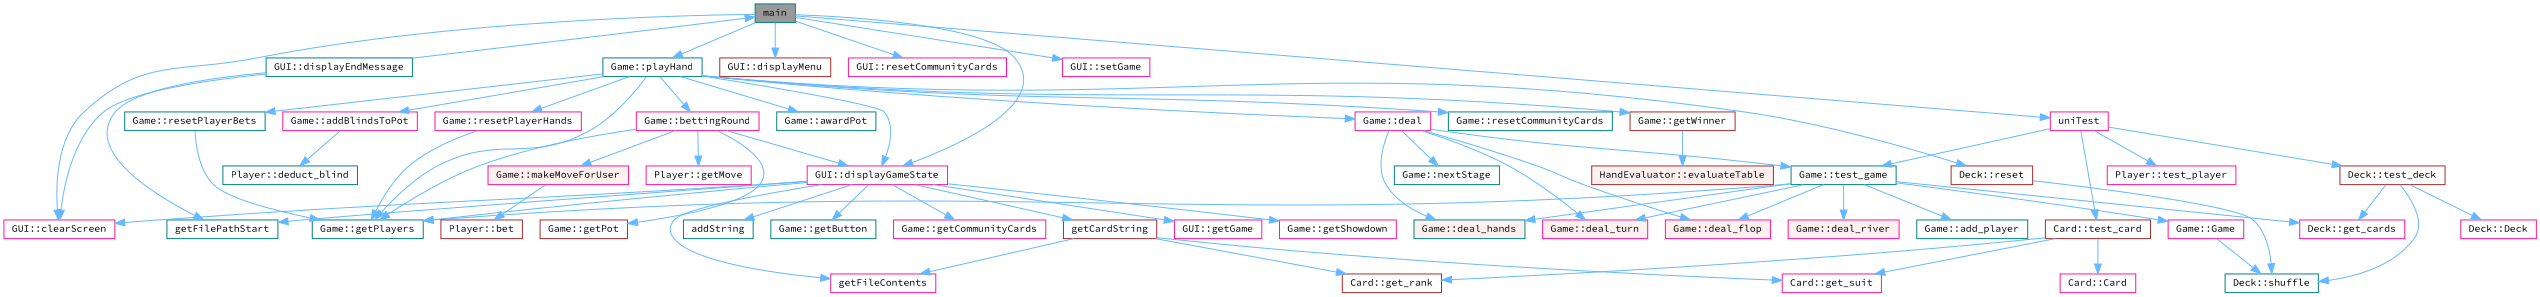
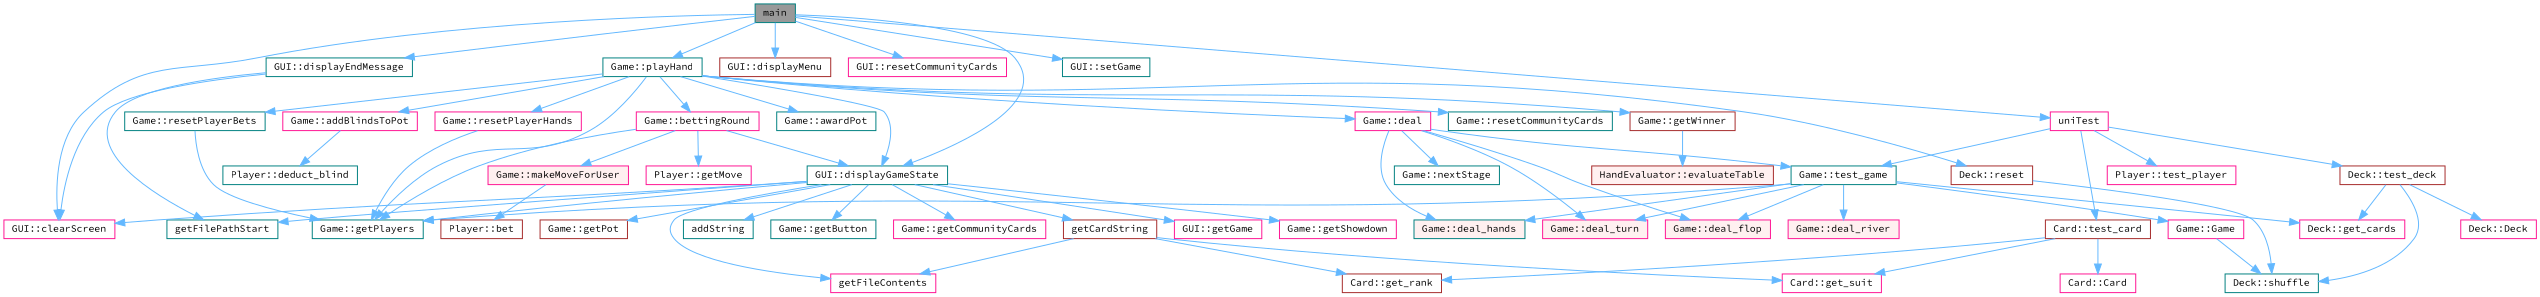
(579, 38) -> (585, 36)
(1106, 67) -> (1106, 67)
(763, 175) -> (734, 202)
(877, 175) -> (877, 175)
(1972, 229) -> none
